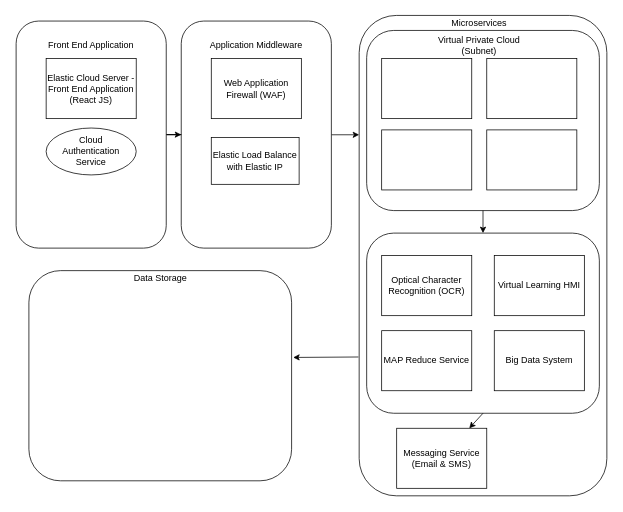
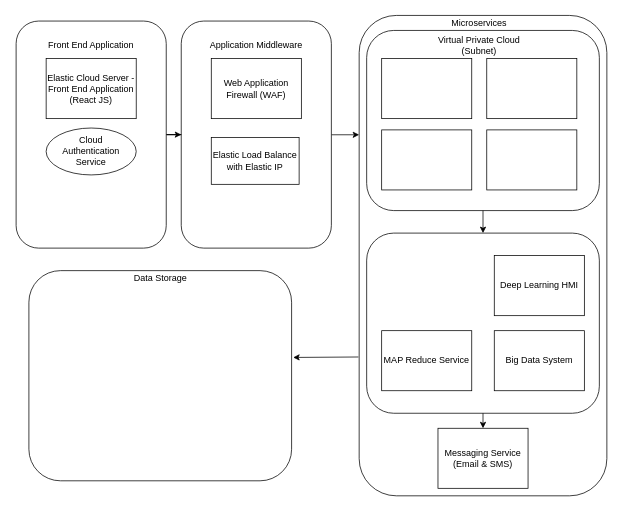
(426, 285) -> none
(539, 285) -> (539, 285)
(441, 458) -> (483, 458)
